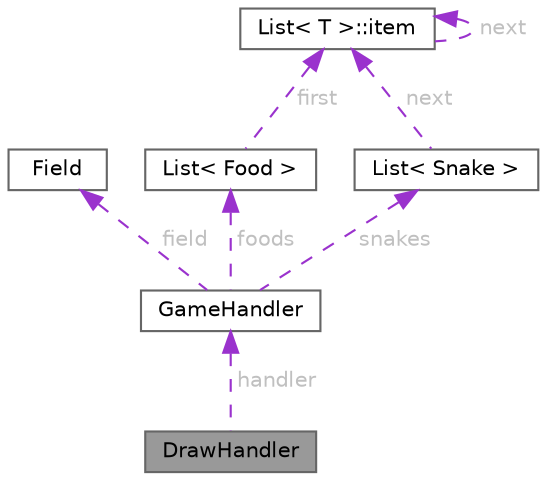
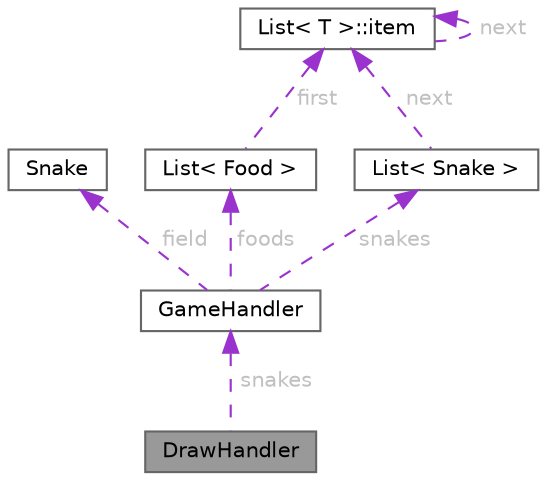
(58, 170) -> (58, 170)
(273, 381) -> (273, 381)
